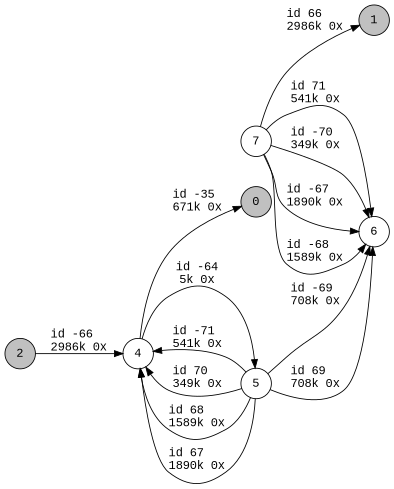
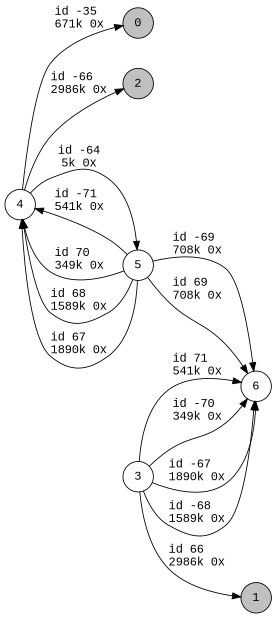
(256, 141) -> (138, 477)
(75, 354) -> (57, 130)
